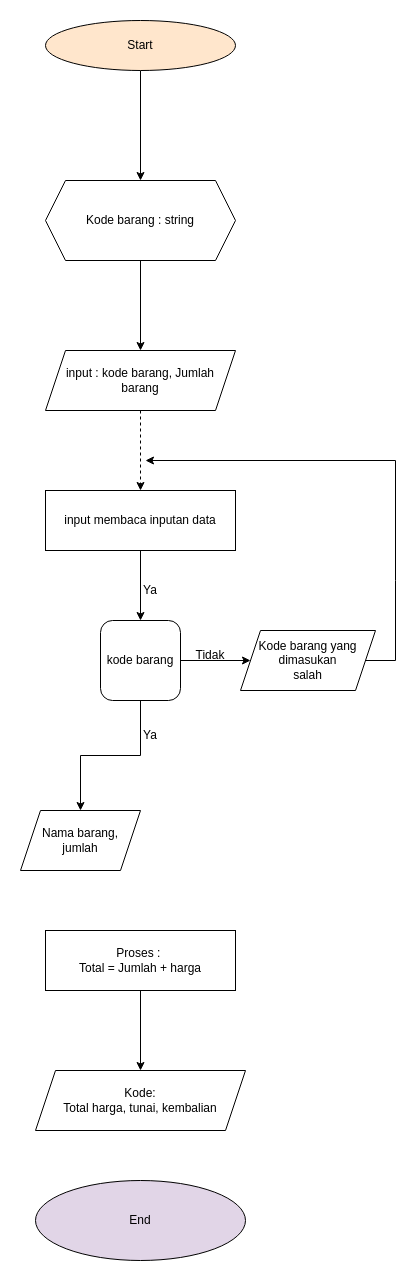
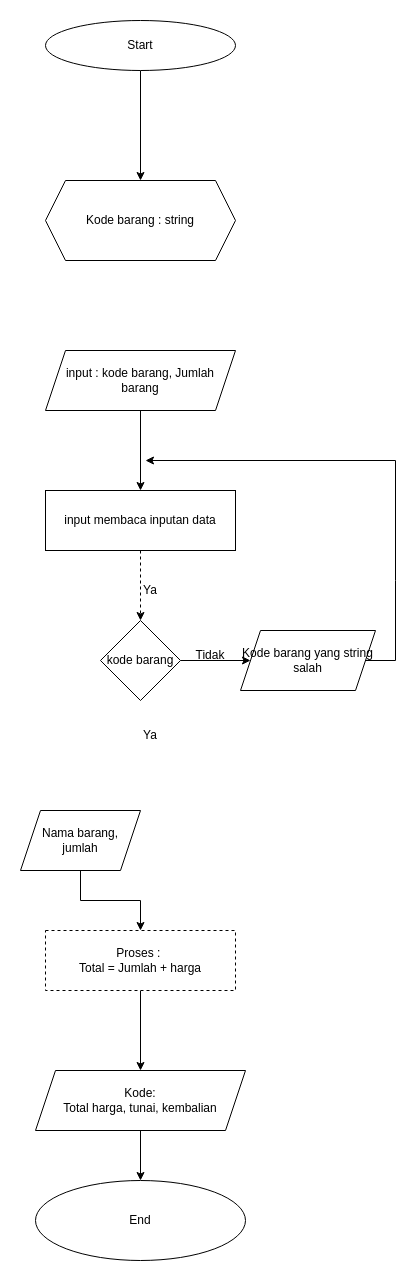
(141, 46) -> (141, 46)
(141, 302) -> none
(141, 448) -> (141, 448)
(141, 582) -> (141, 582)
(141, 661) -> (141, 661)
(308, 661) -> (308, 661)
(115, 756) -> none
none -> (107, 901)
(141, 961) -> (141, 961)
none -> (141, 1152)
(141, 1221) -> (141, 1221)
